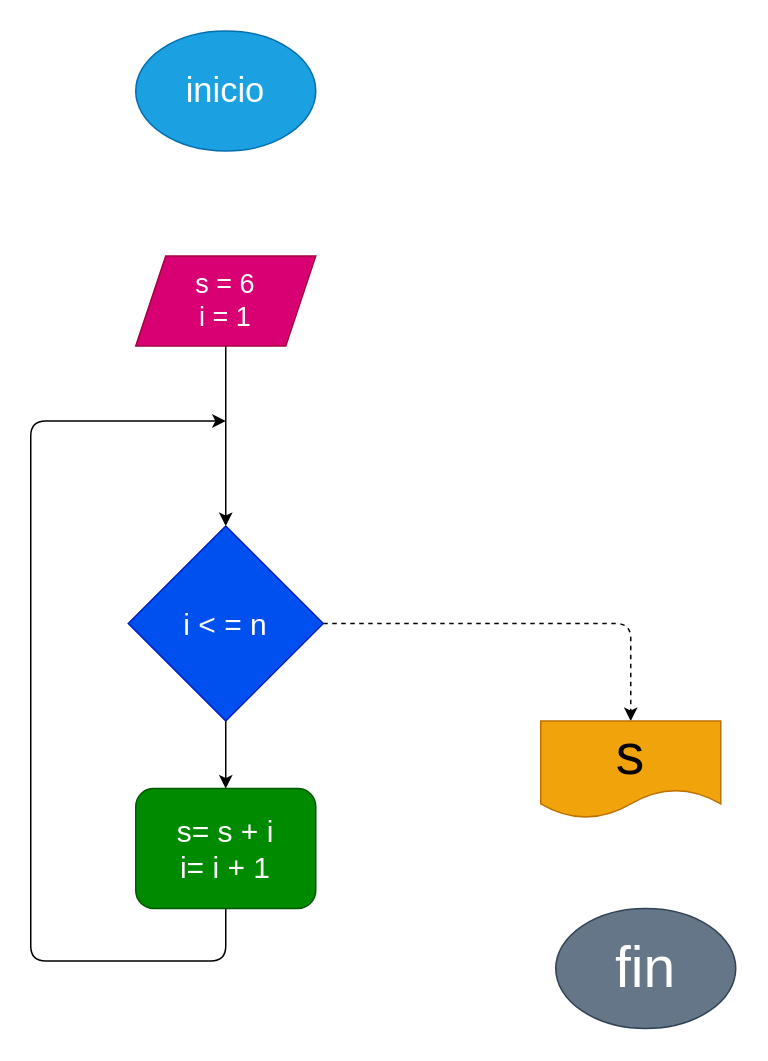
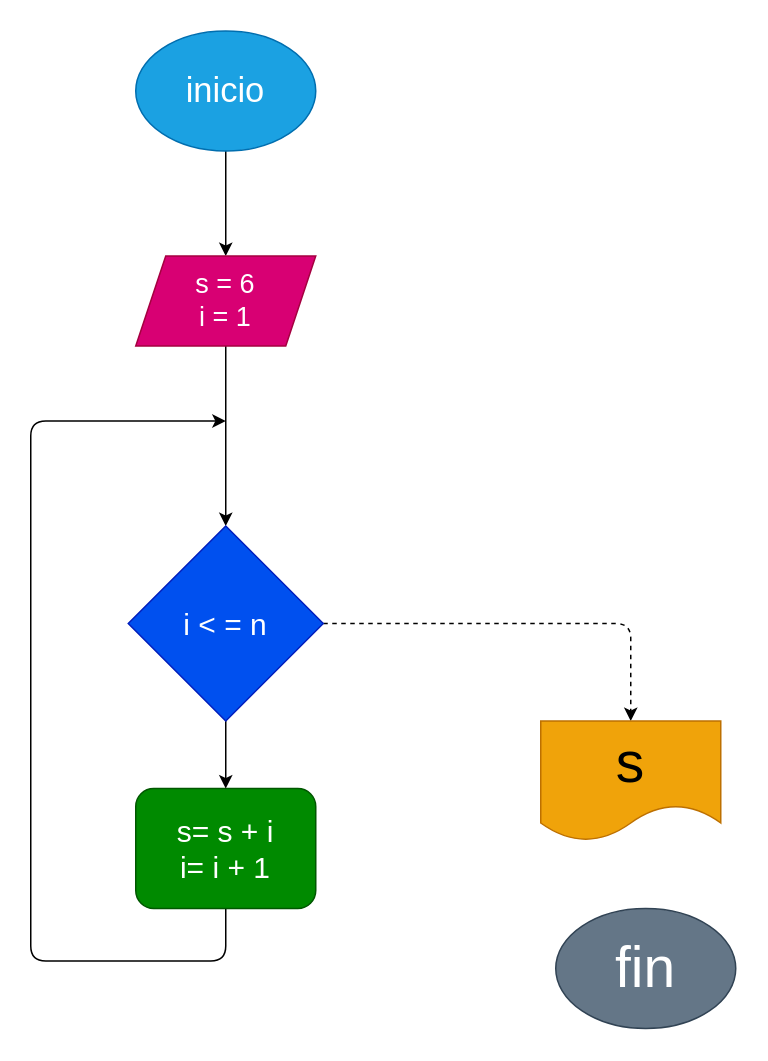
none -> (226, 198)
(631, 770) -> (631, 781)
